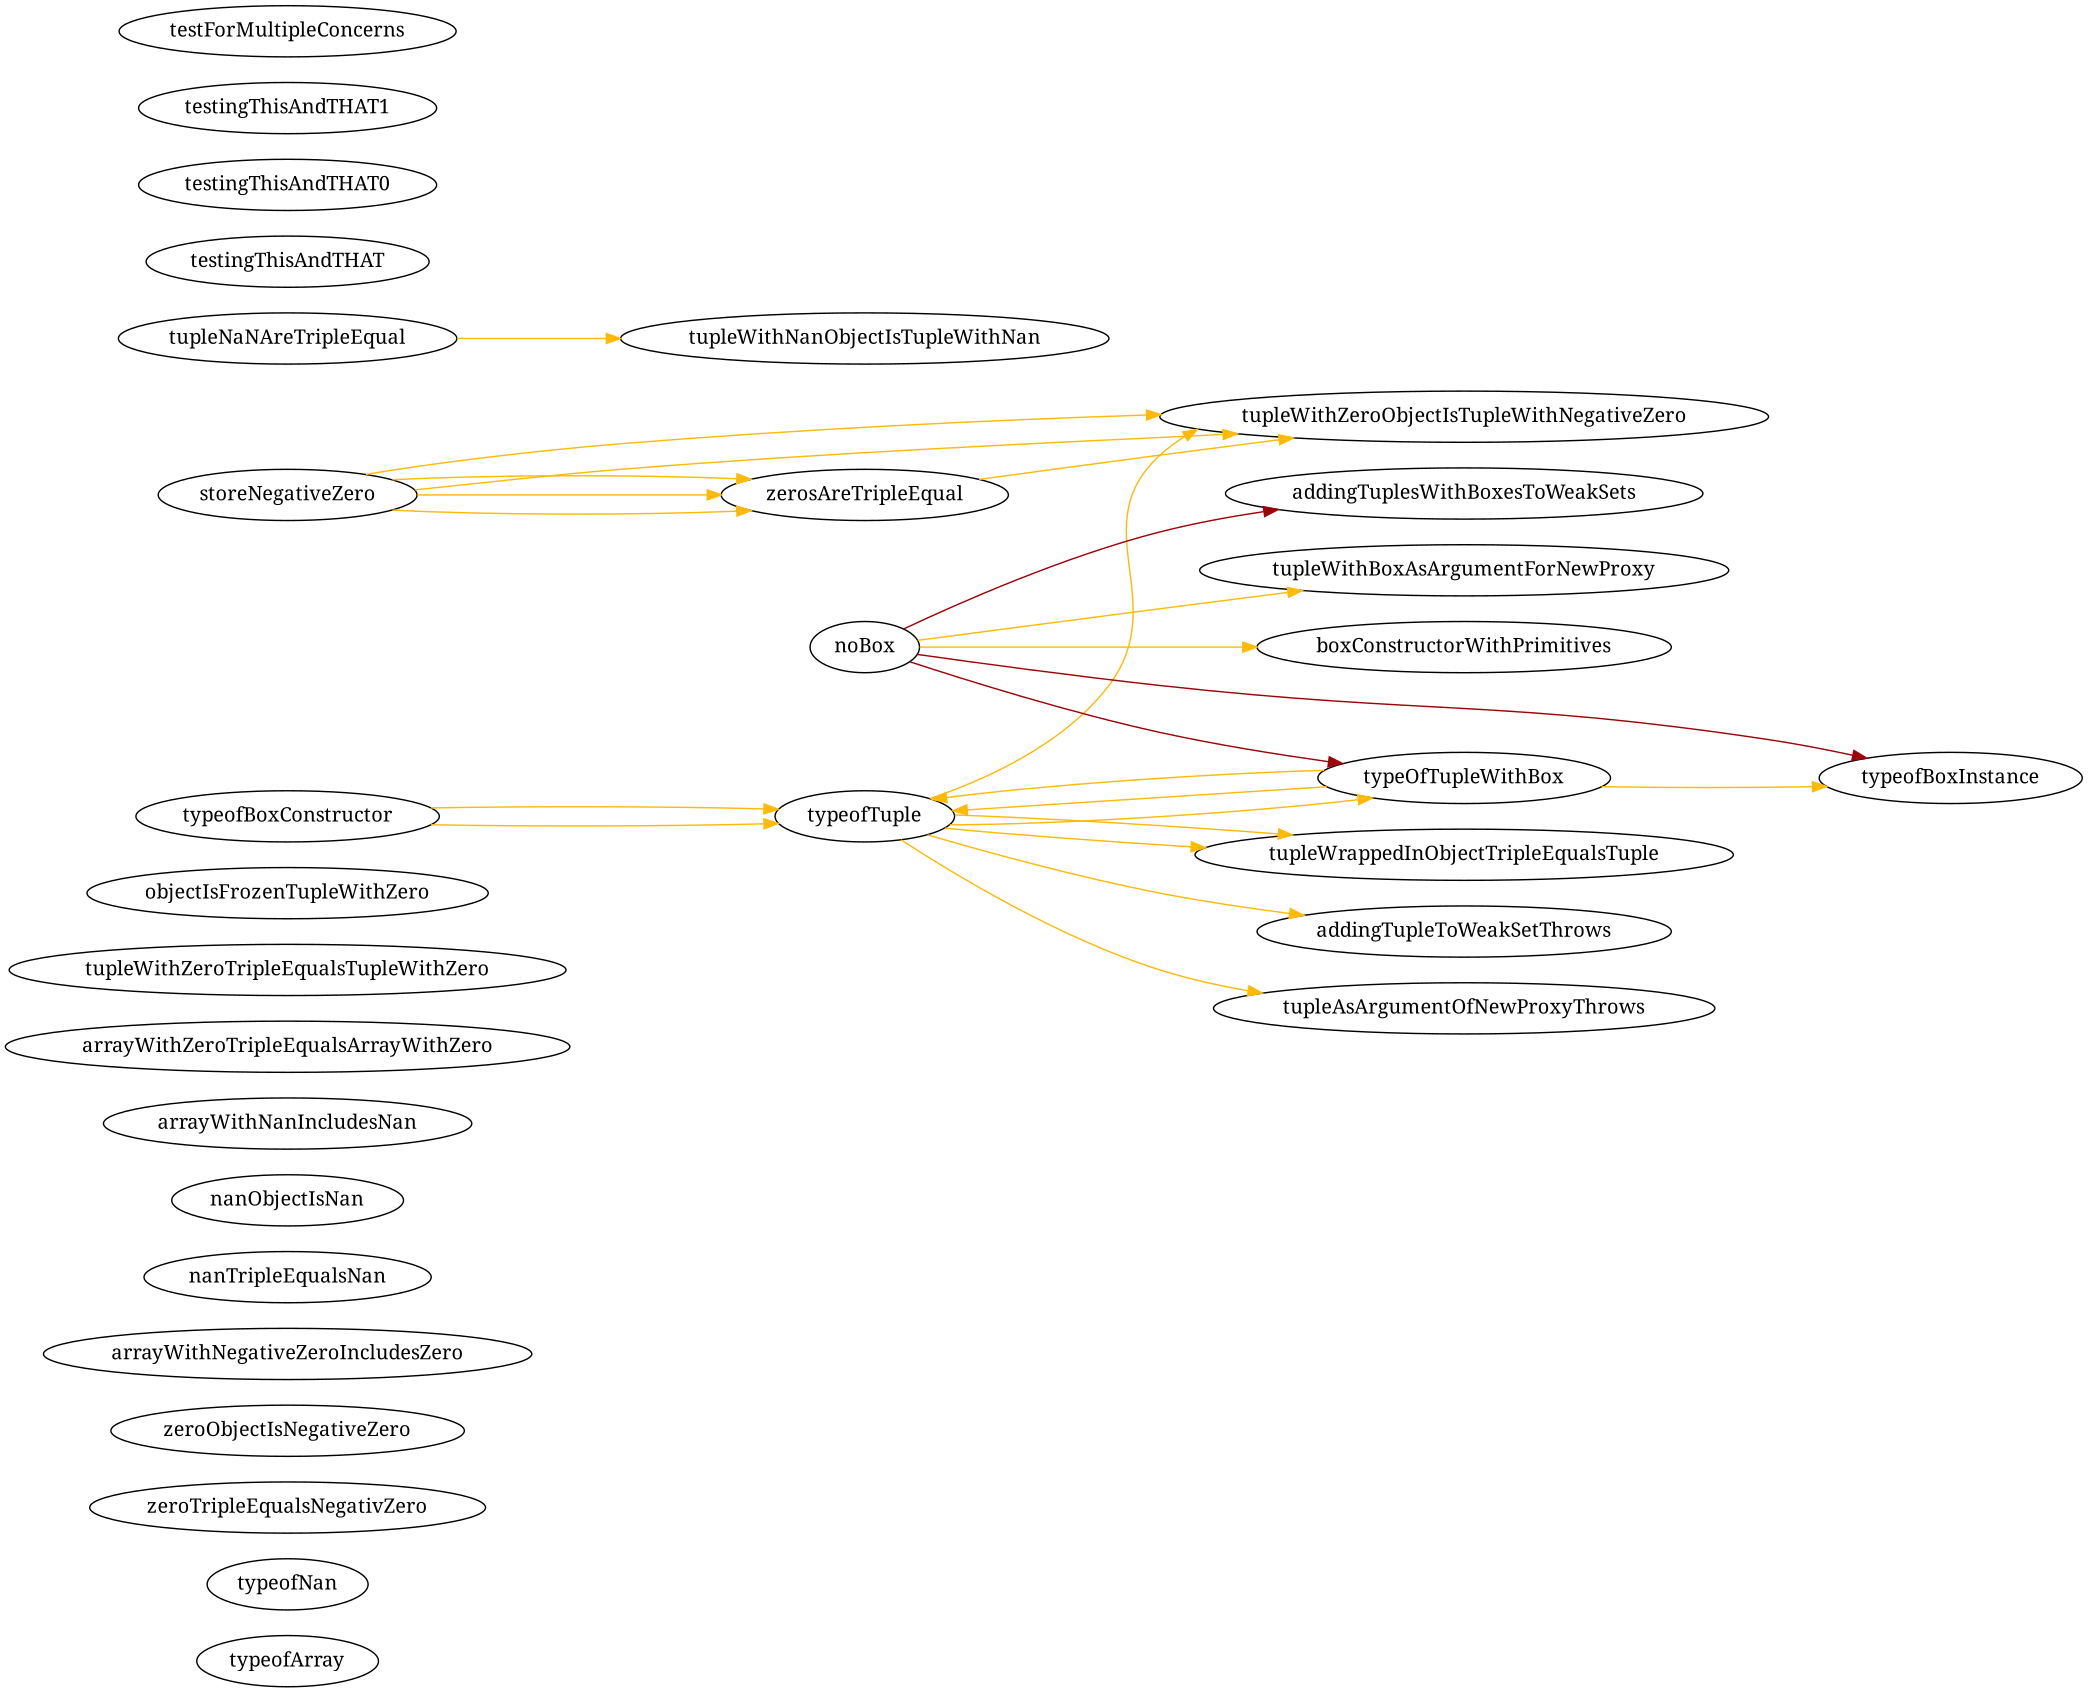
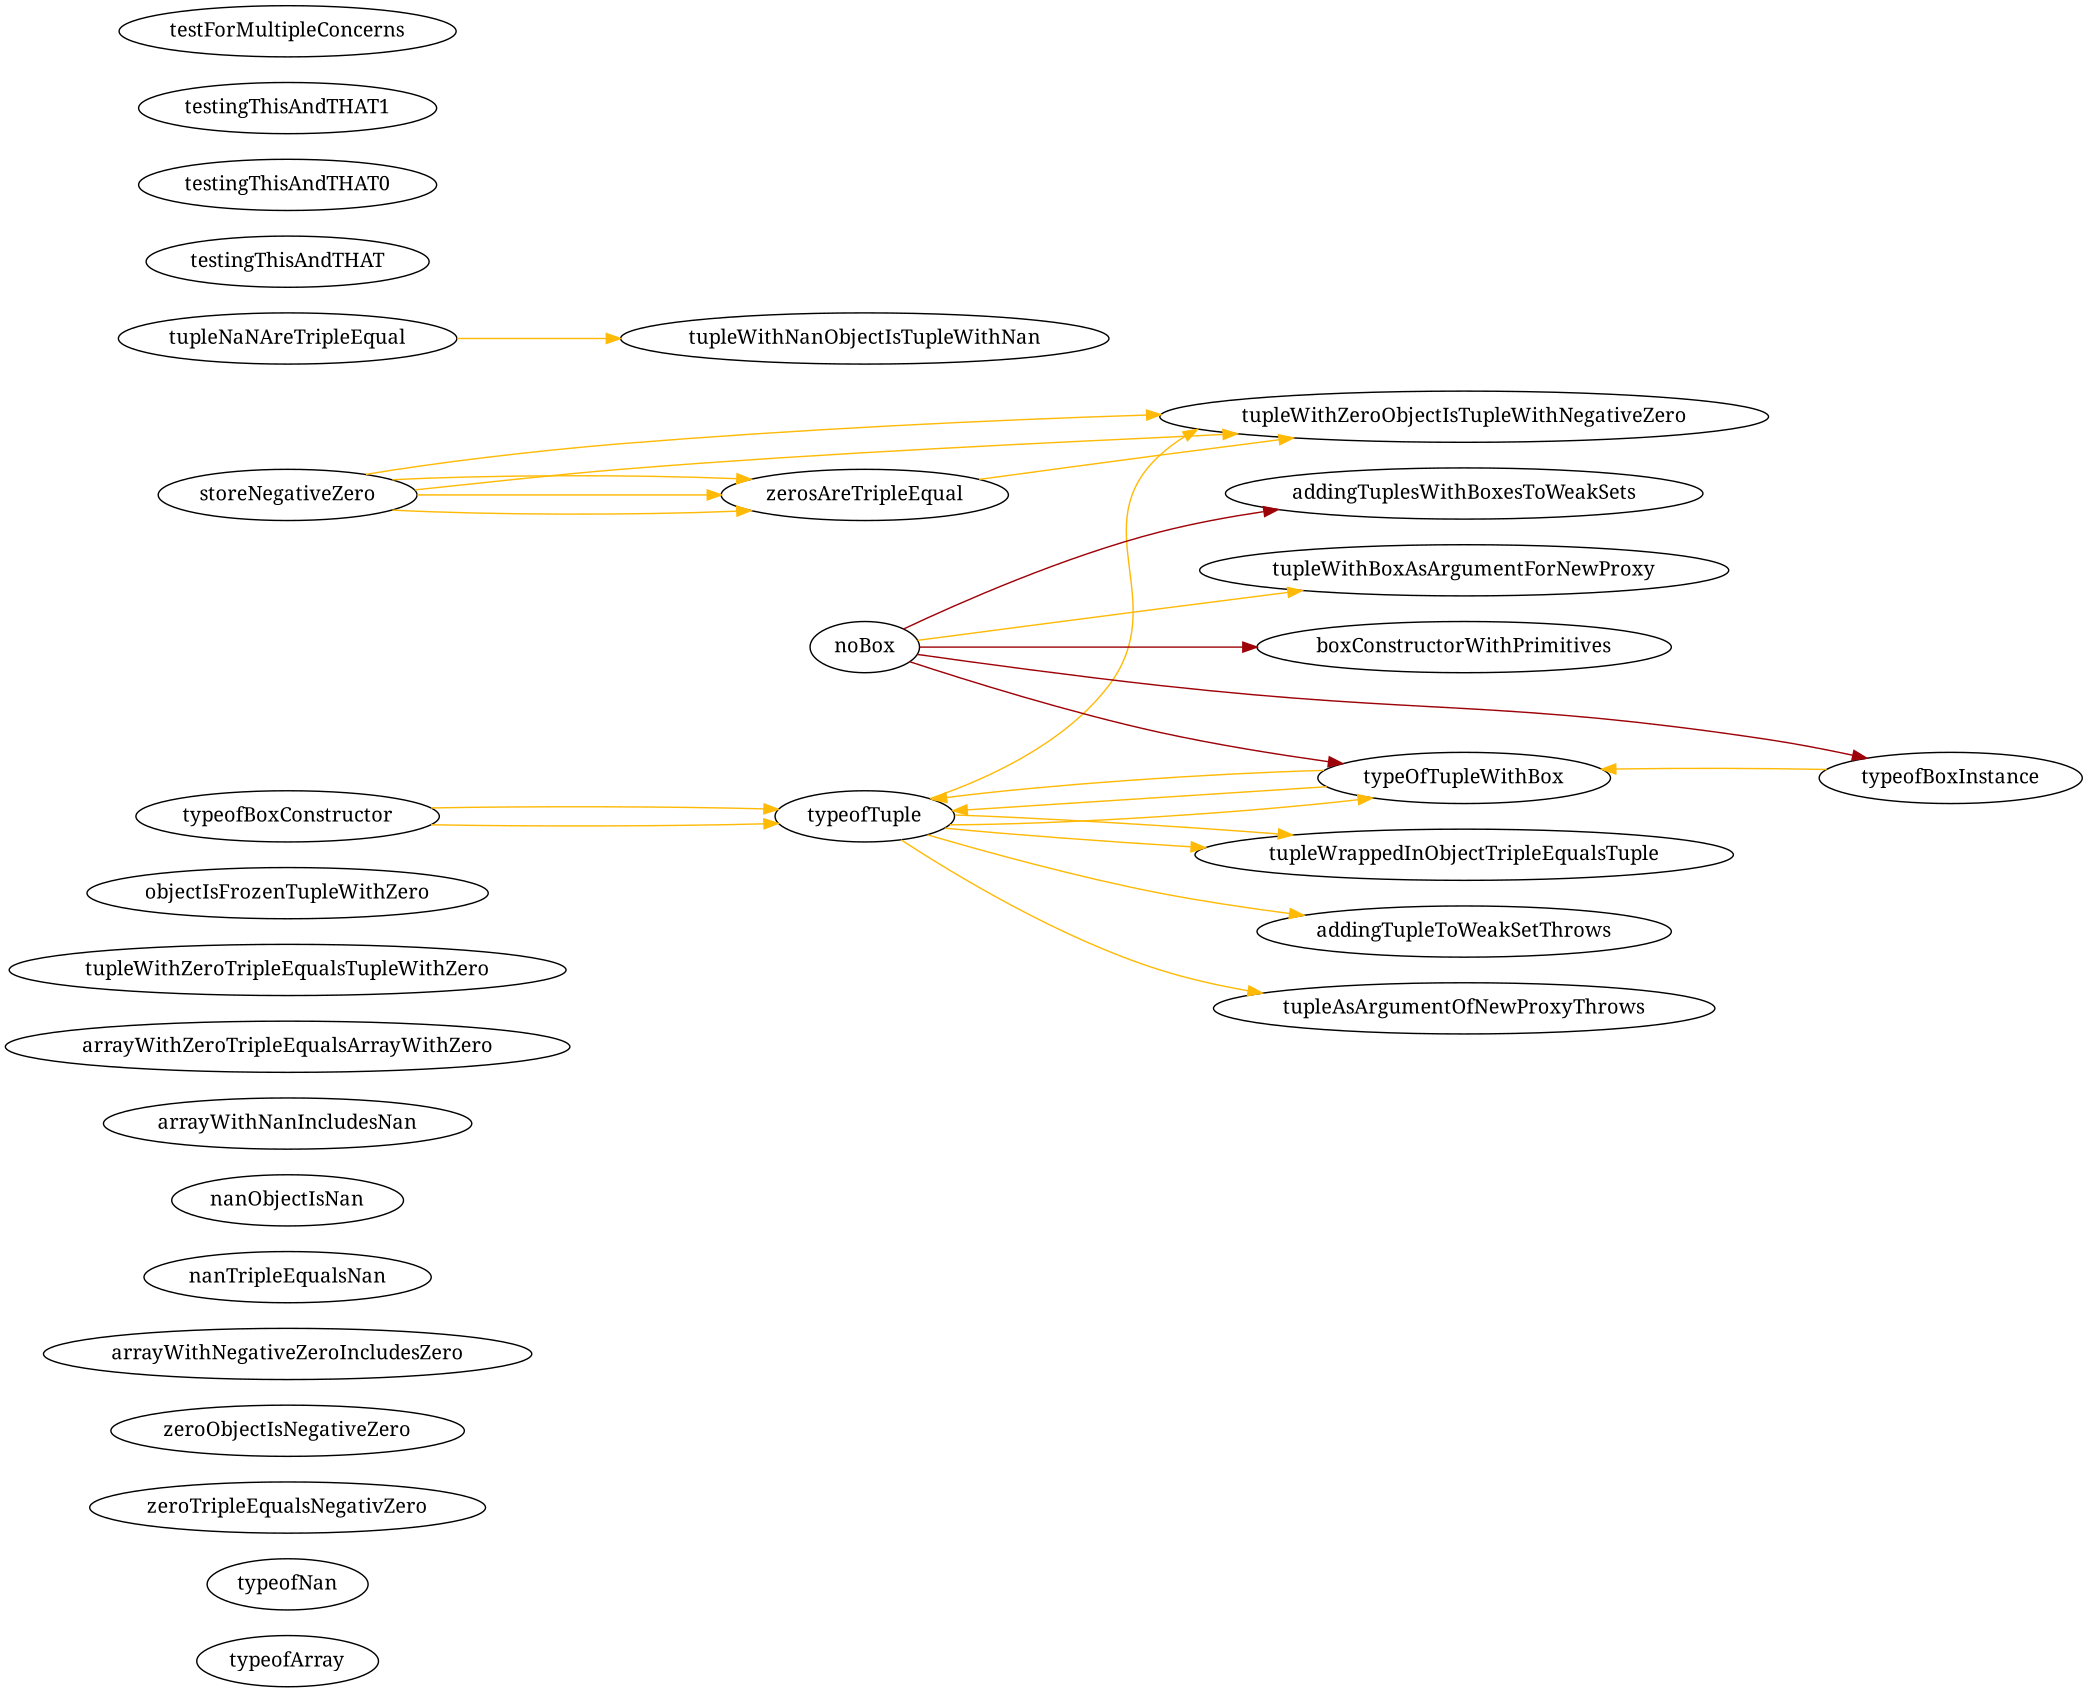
(1081, 647) -> (1081, 647)
(1707, 788) -> (1721, 768)
